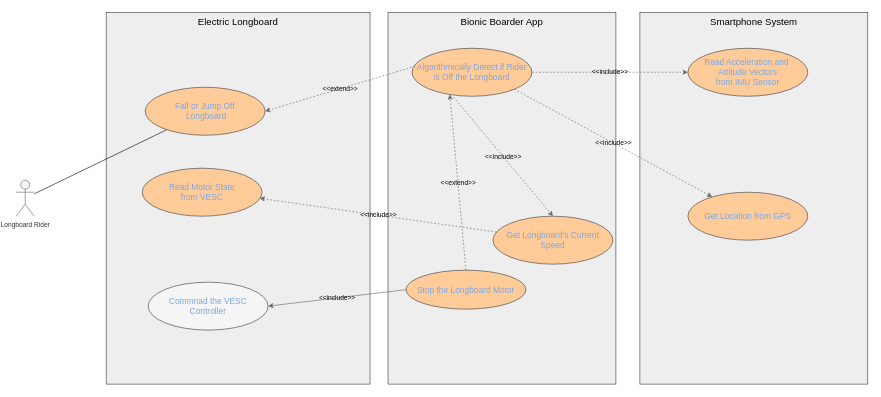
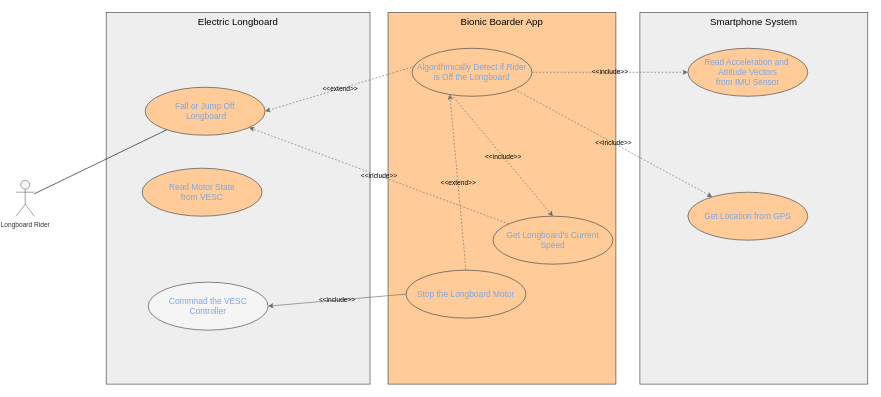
(502, 198) -> (502, 198)
(376, 215) -> (438, 198)
(466, 290) -> (466, 294)
